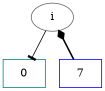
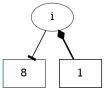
(24, 74) -> (24, 74)
(81, 74) -> (81, 74)
